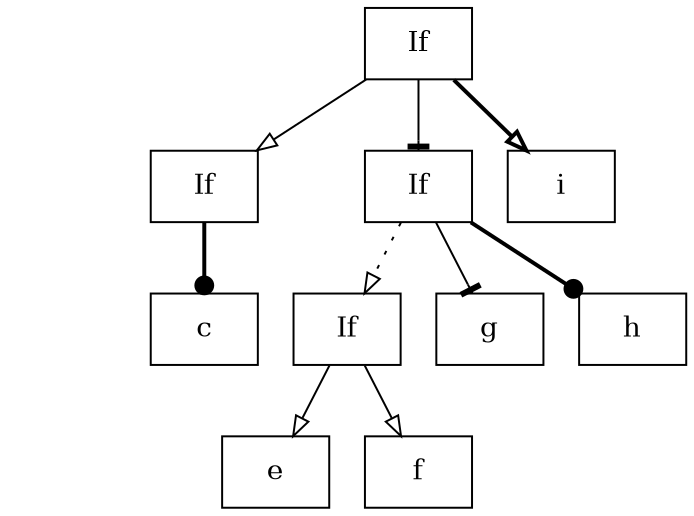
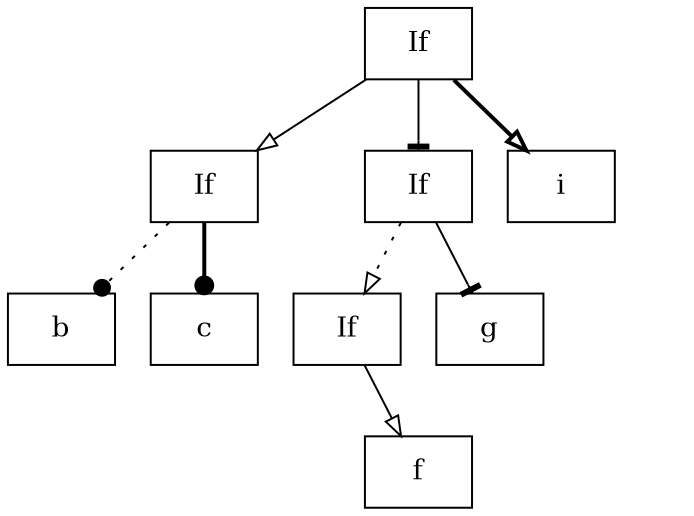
none -> (61, 329)
(633, 329) -> none
(276, 472) -> none
